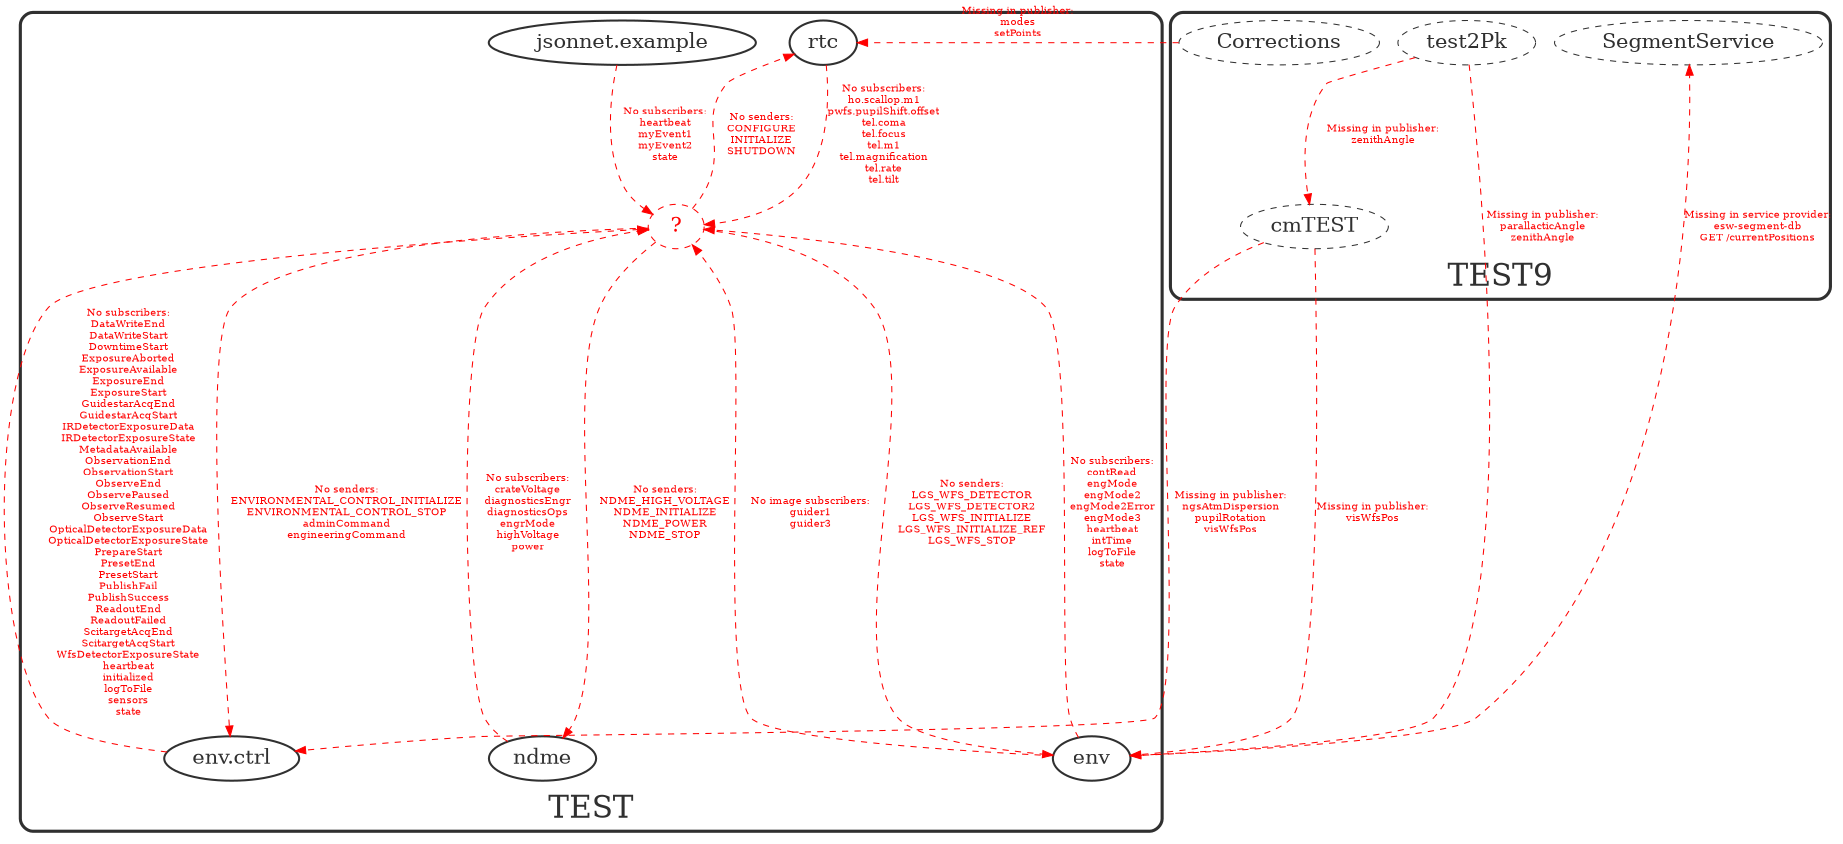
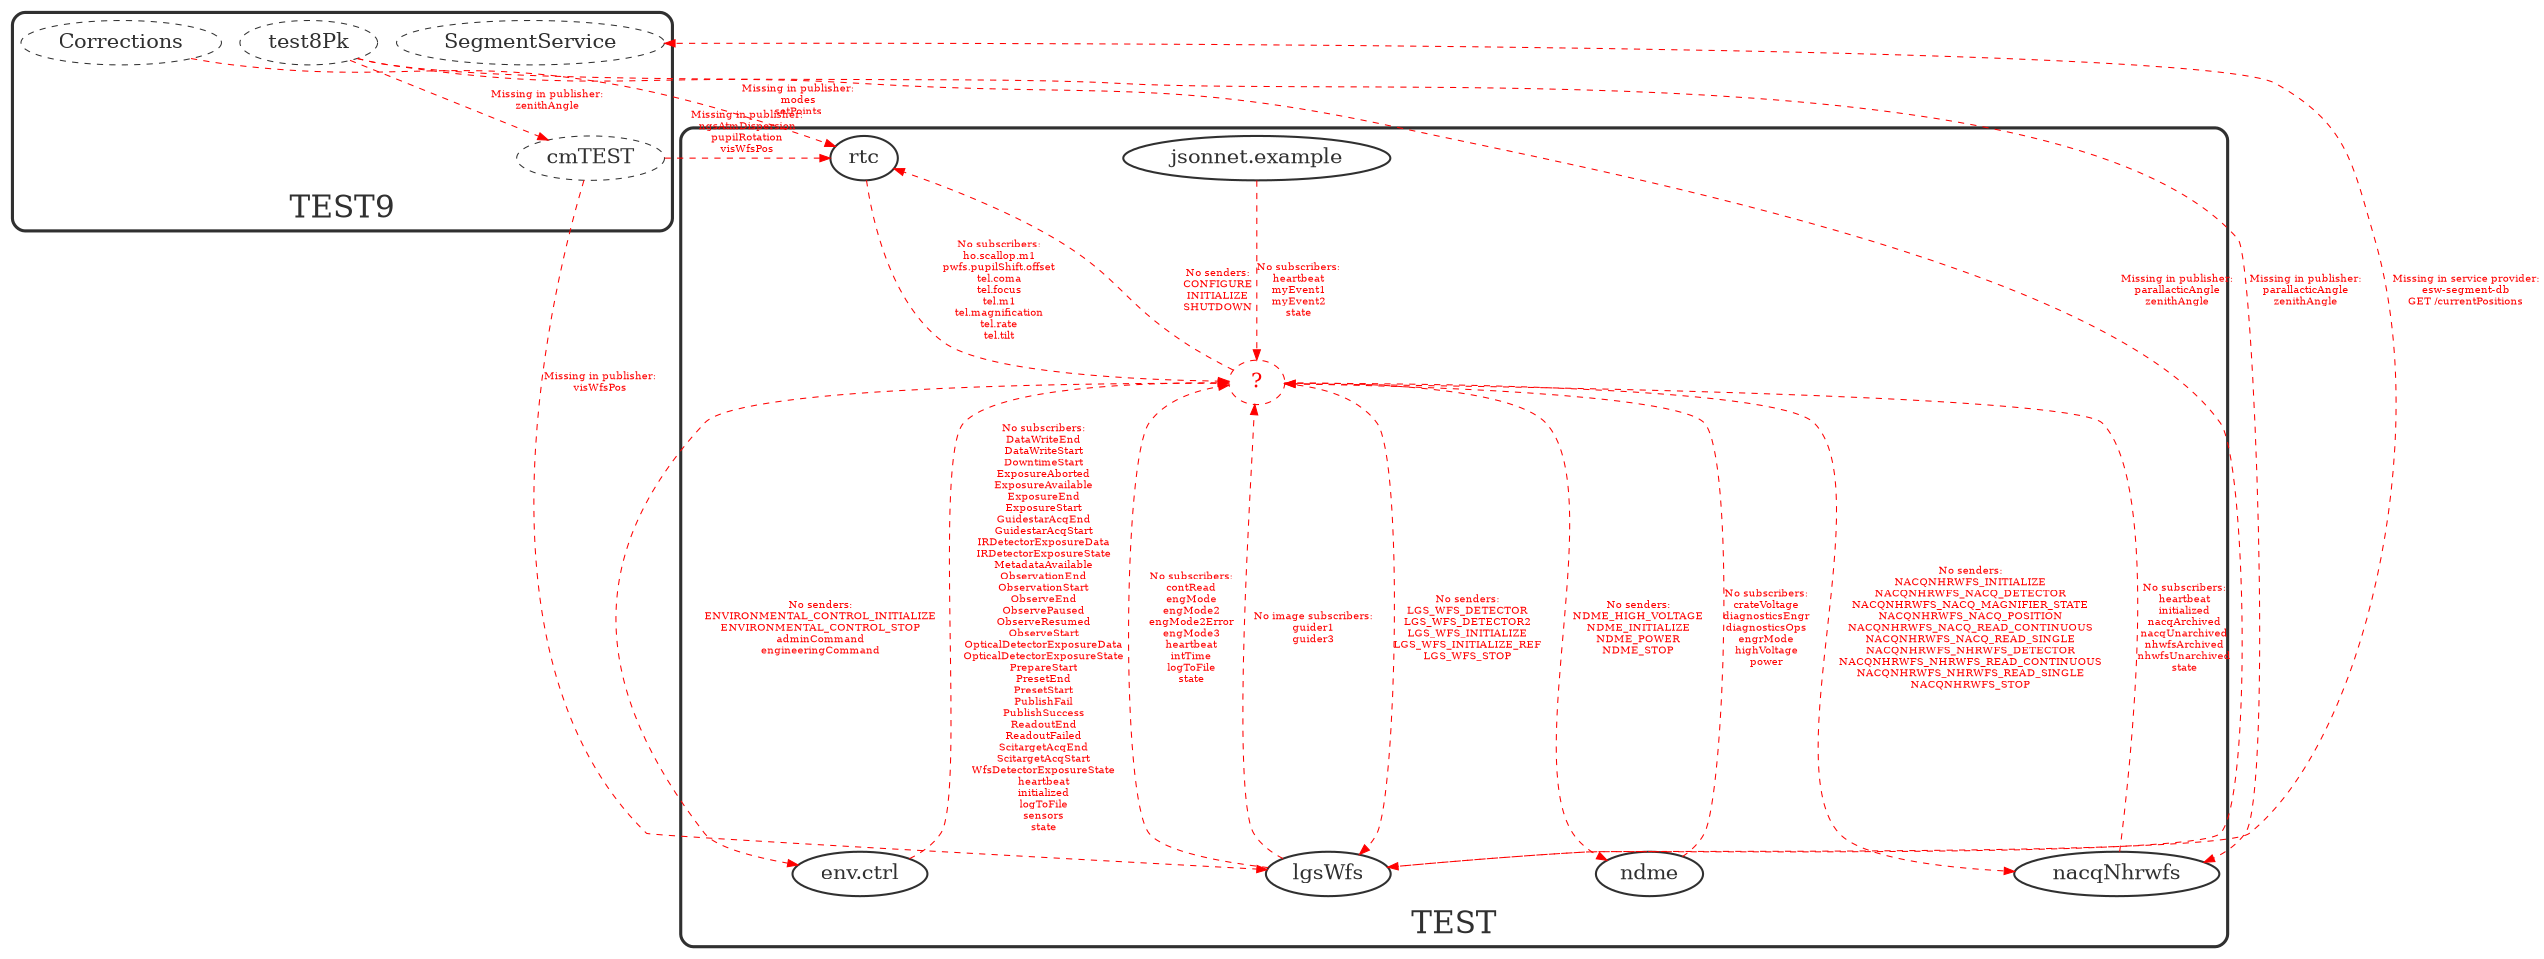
(1467, 43) -> (309, 43)
(993, 728) -> (742, 158)
(1092, 759) -> (1328, 874)
none -> (2117, 874)
